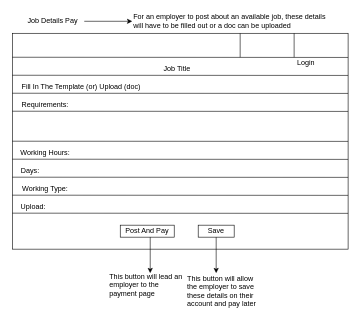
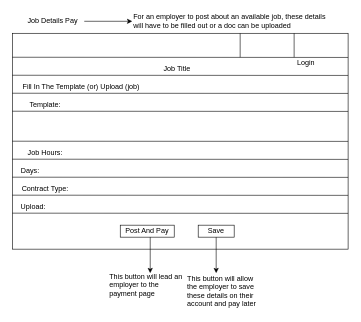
(81, 87) -> (81, 87)
(45, 105) -> (45, 105)
(45, 153) -> (45, 153)
(45, 189) -> (45, 189)
